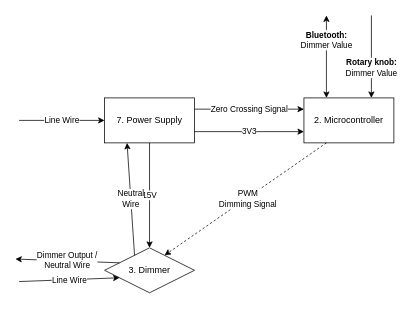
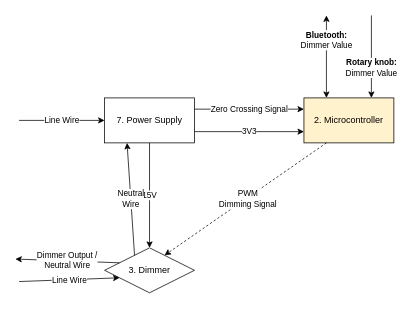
(349, 120) -> (349, 120)
